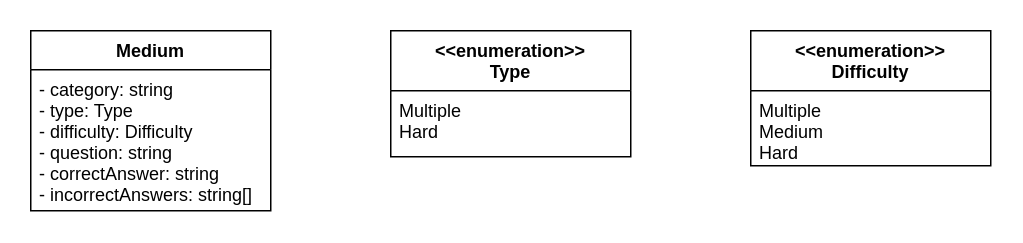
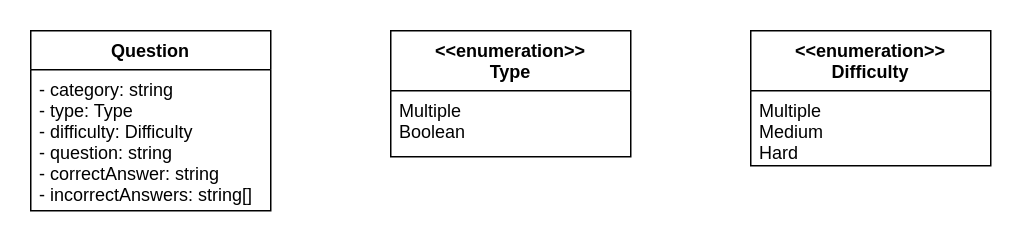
(150, 51) -> (150, 51)
(432, 111) -> (432, 111)
